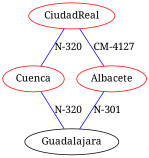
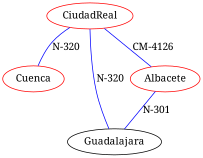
(114, 47) -> (153, 47)
(53, 110) -> (94, 80)
